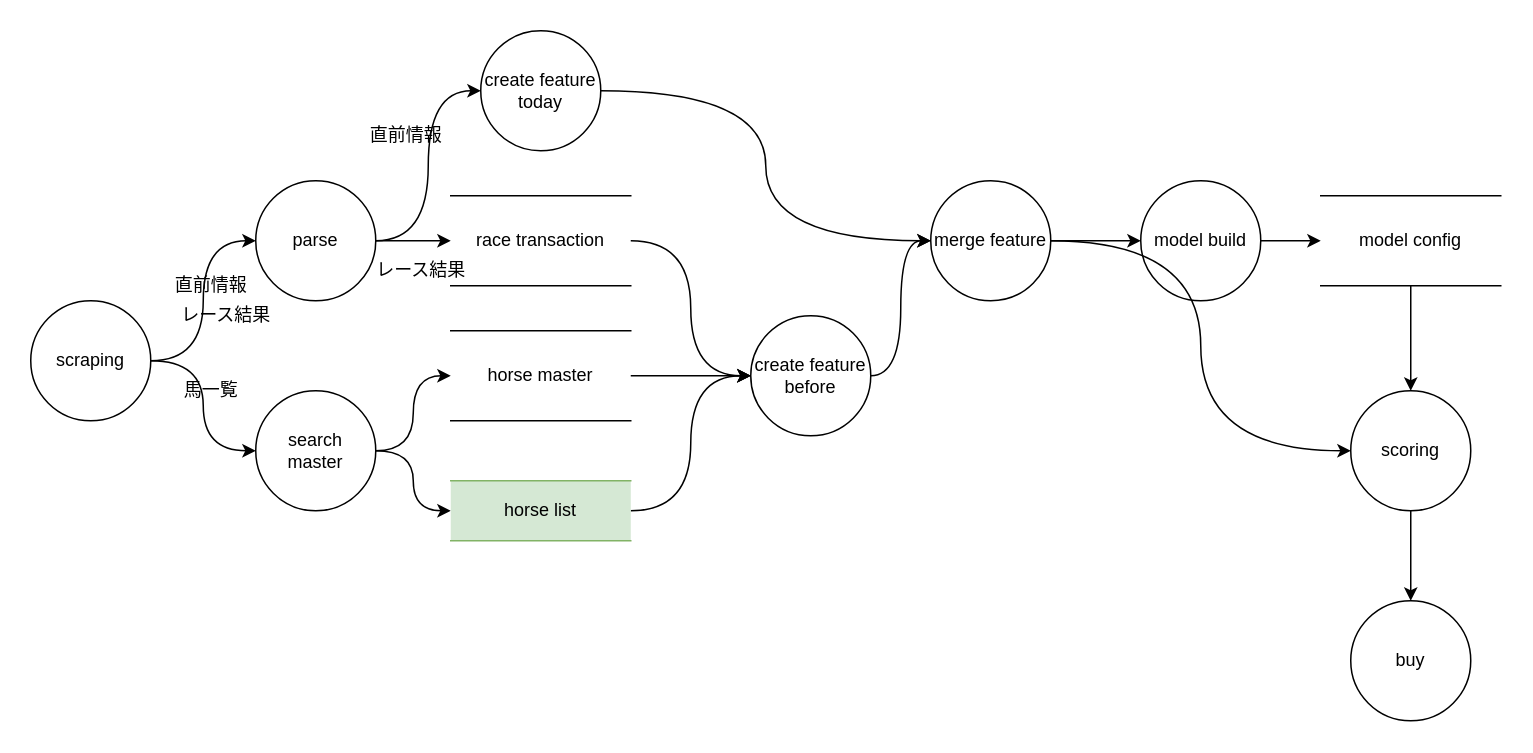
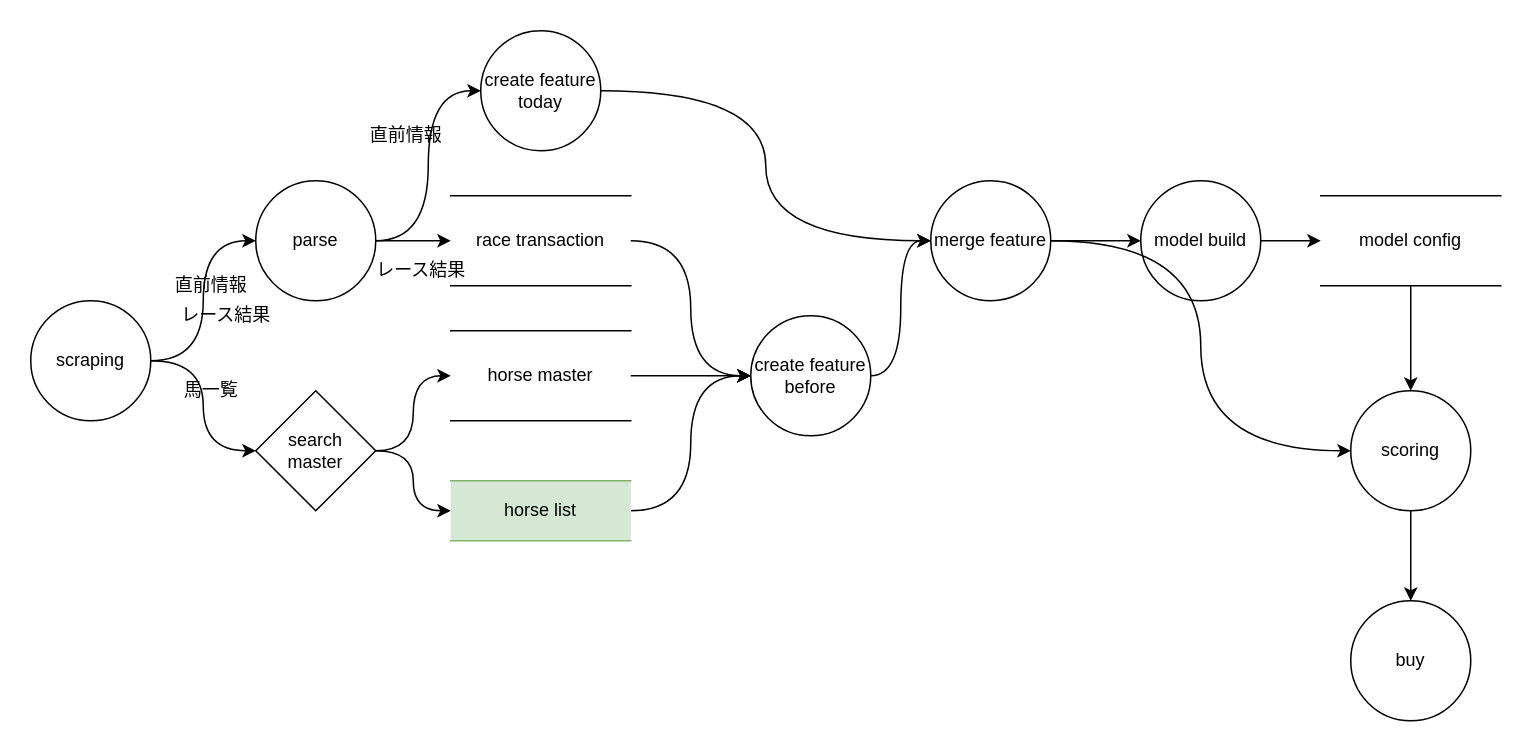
(316, 451) -> (316, 451)
